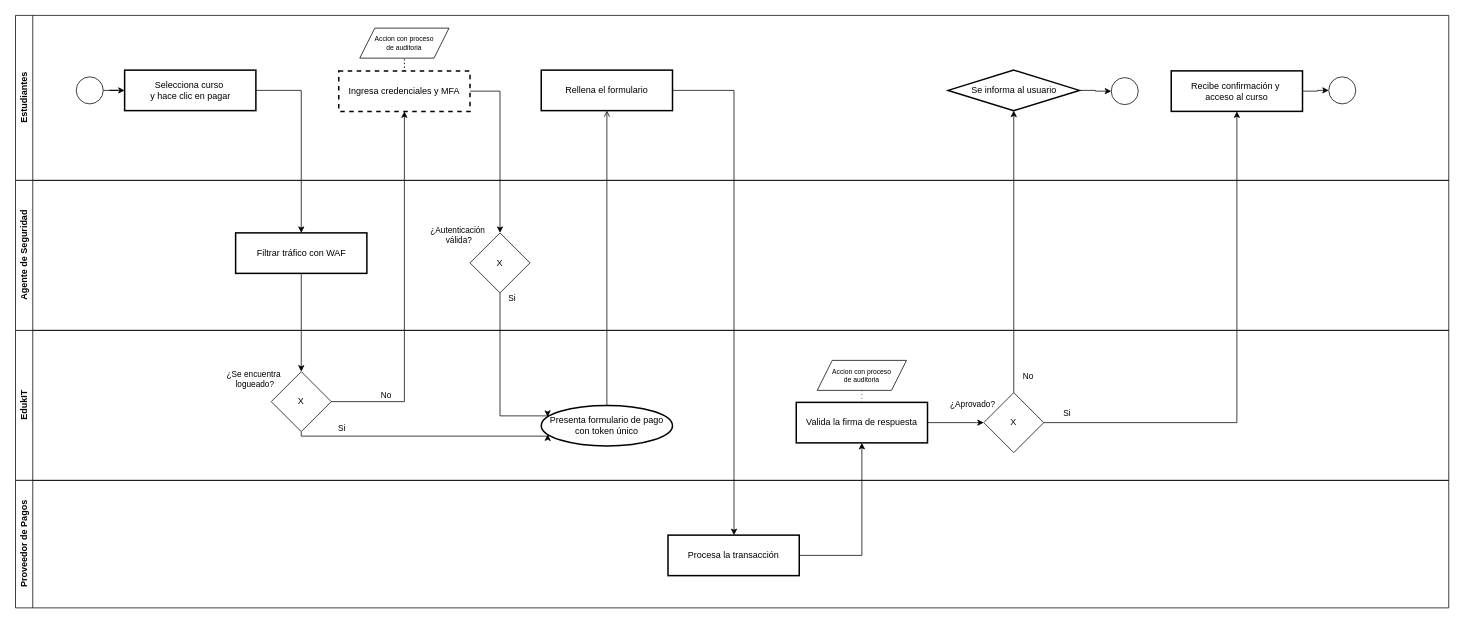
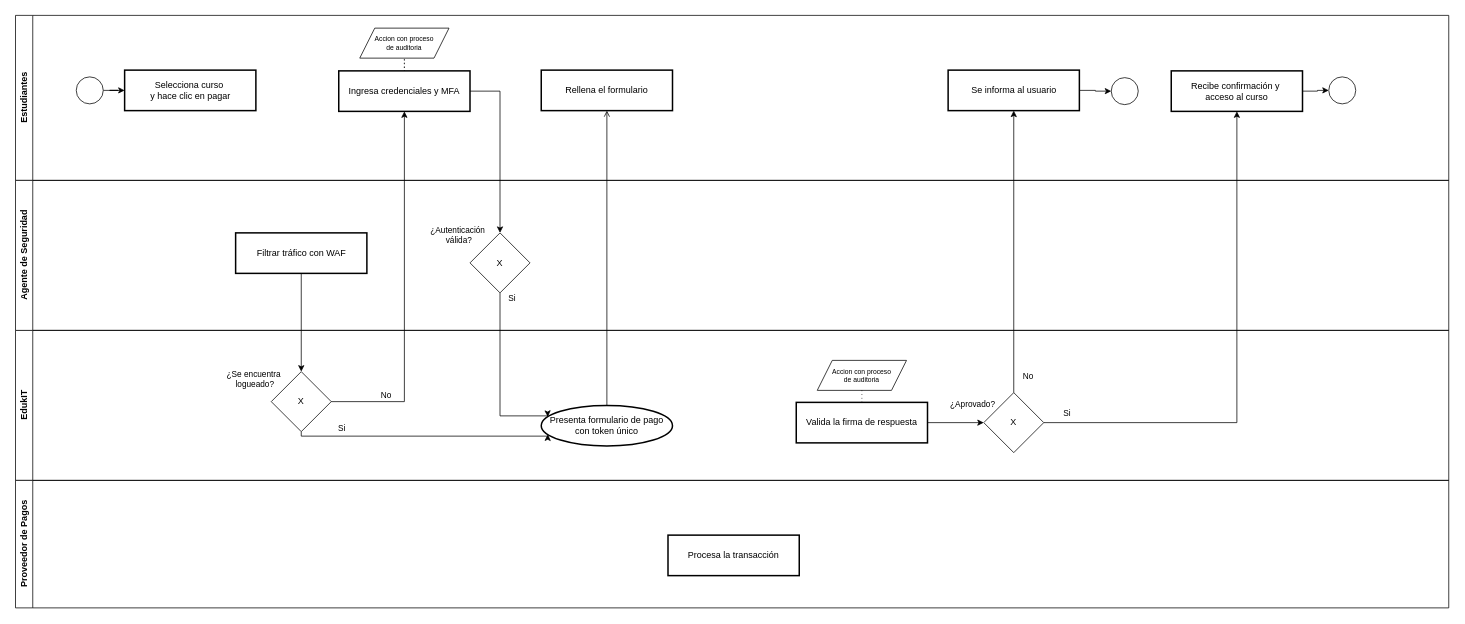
(704, 90) -> none
(1014, 90) -> (1014, 90)
(404, 91) -> (404, 91)
(301, 137) -> none
(831, 555) -> none
